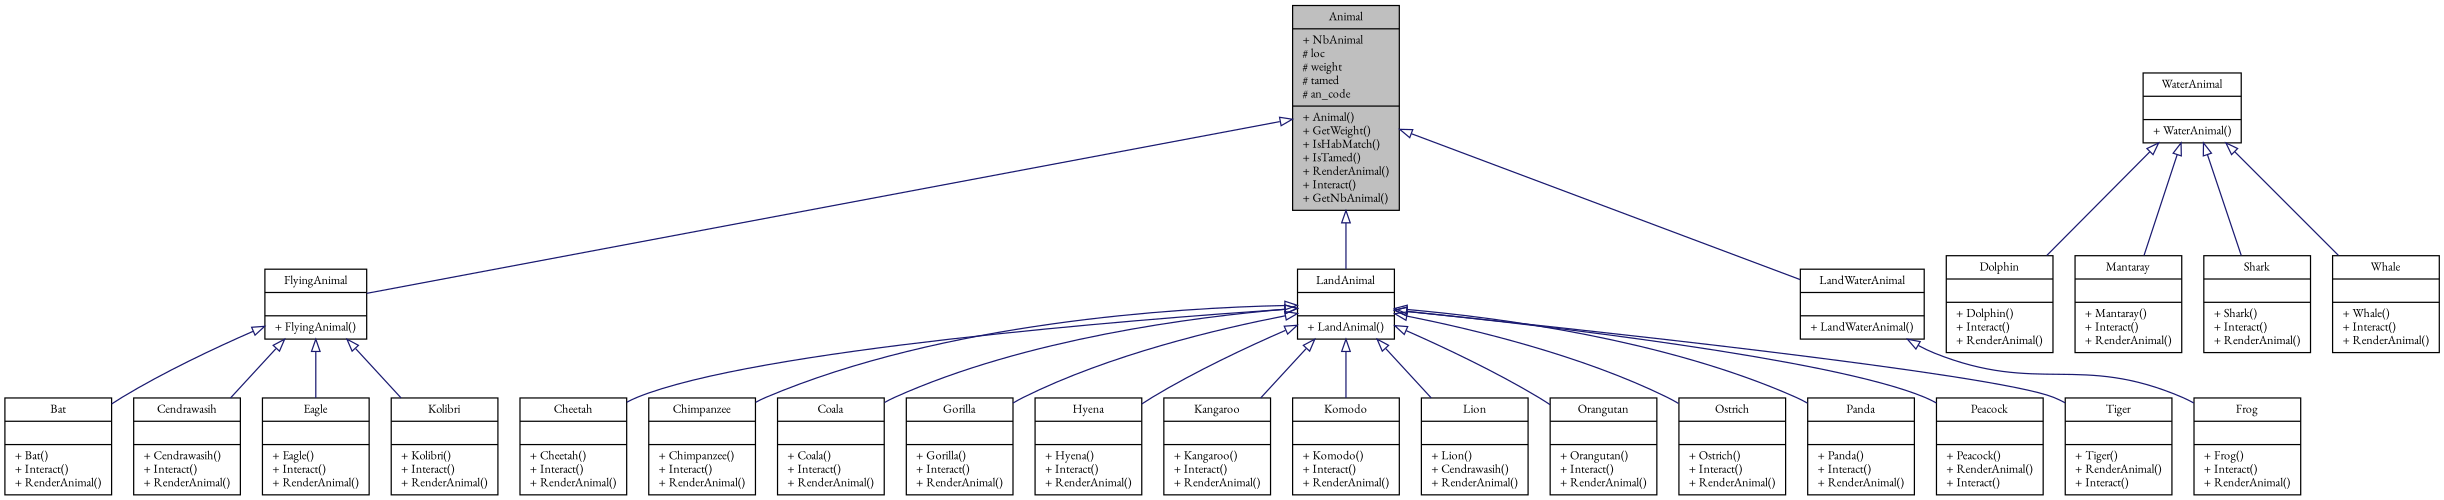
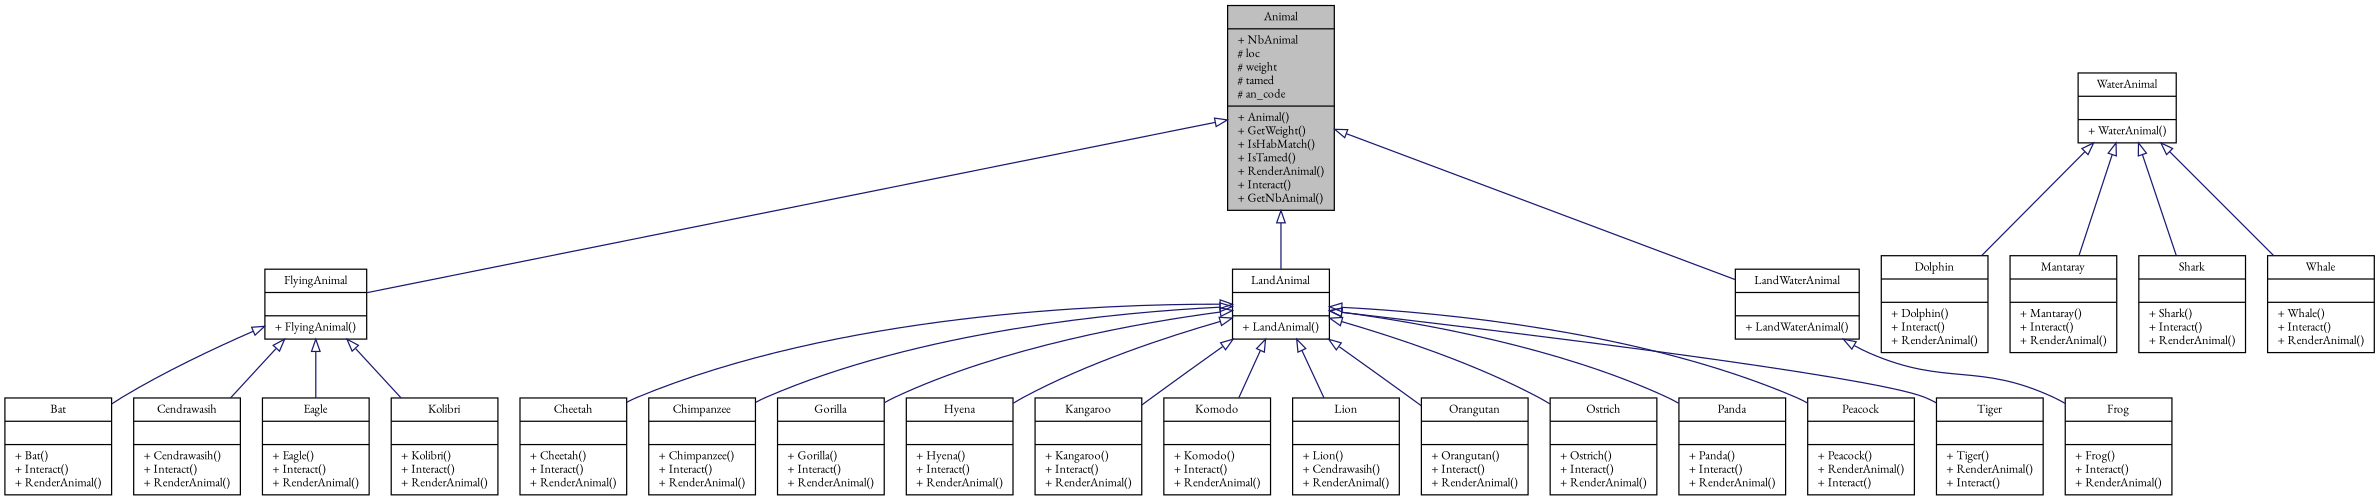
(831, 446) -> none
